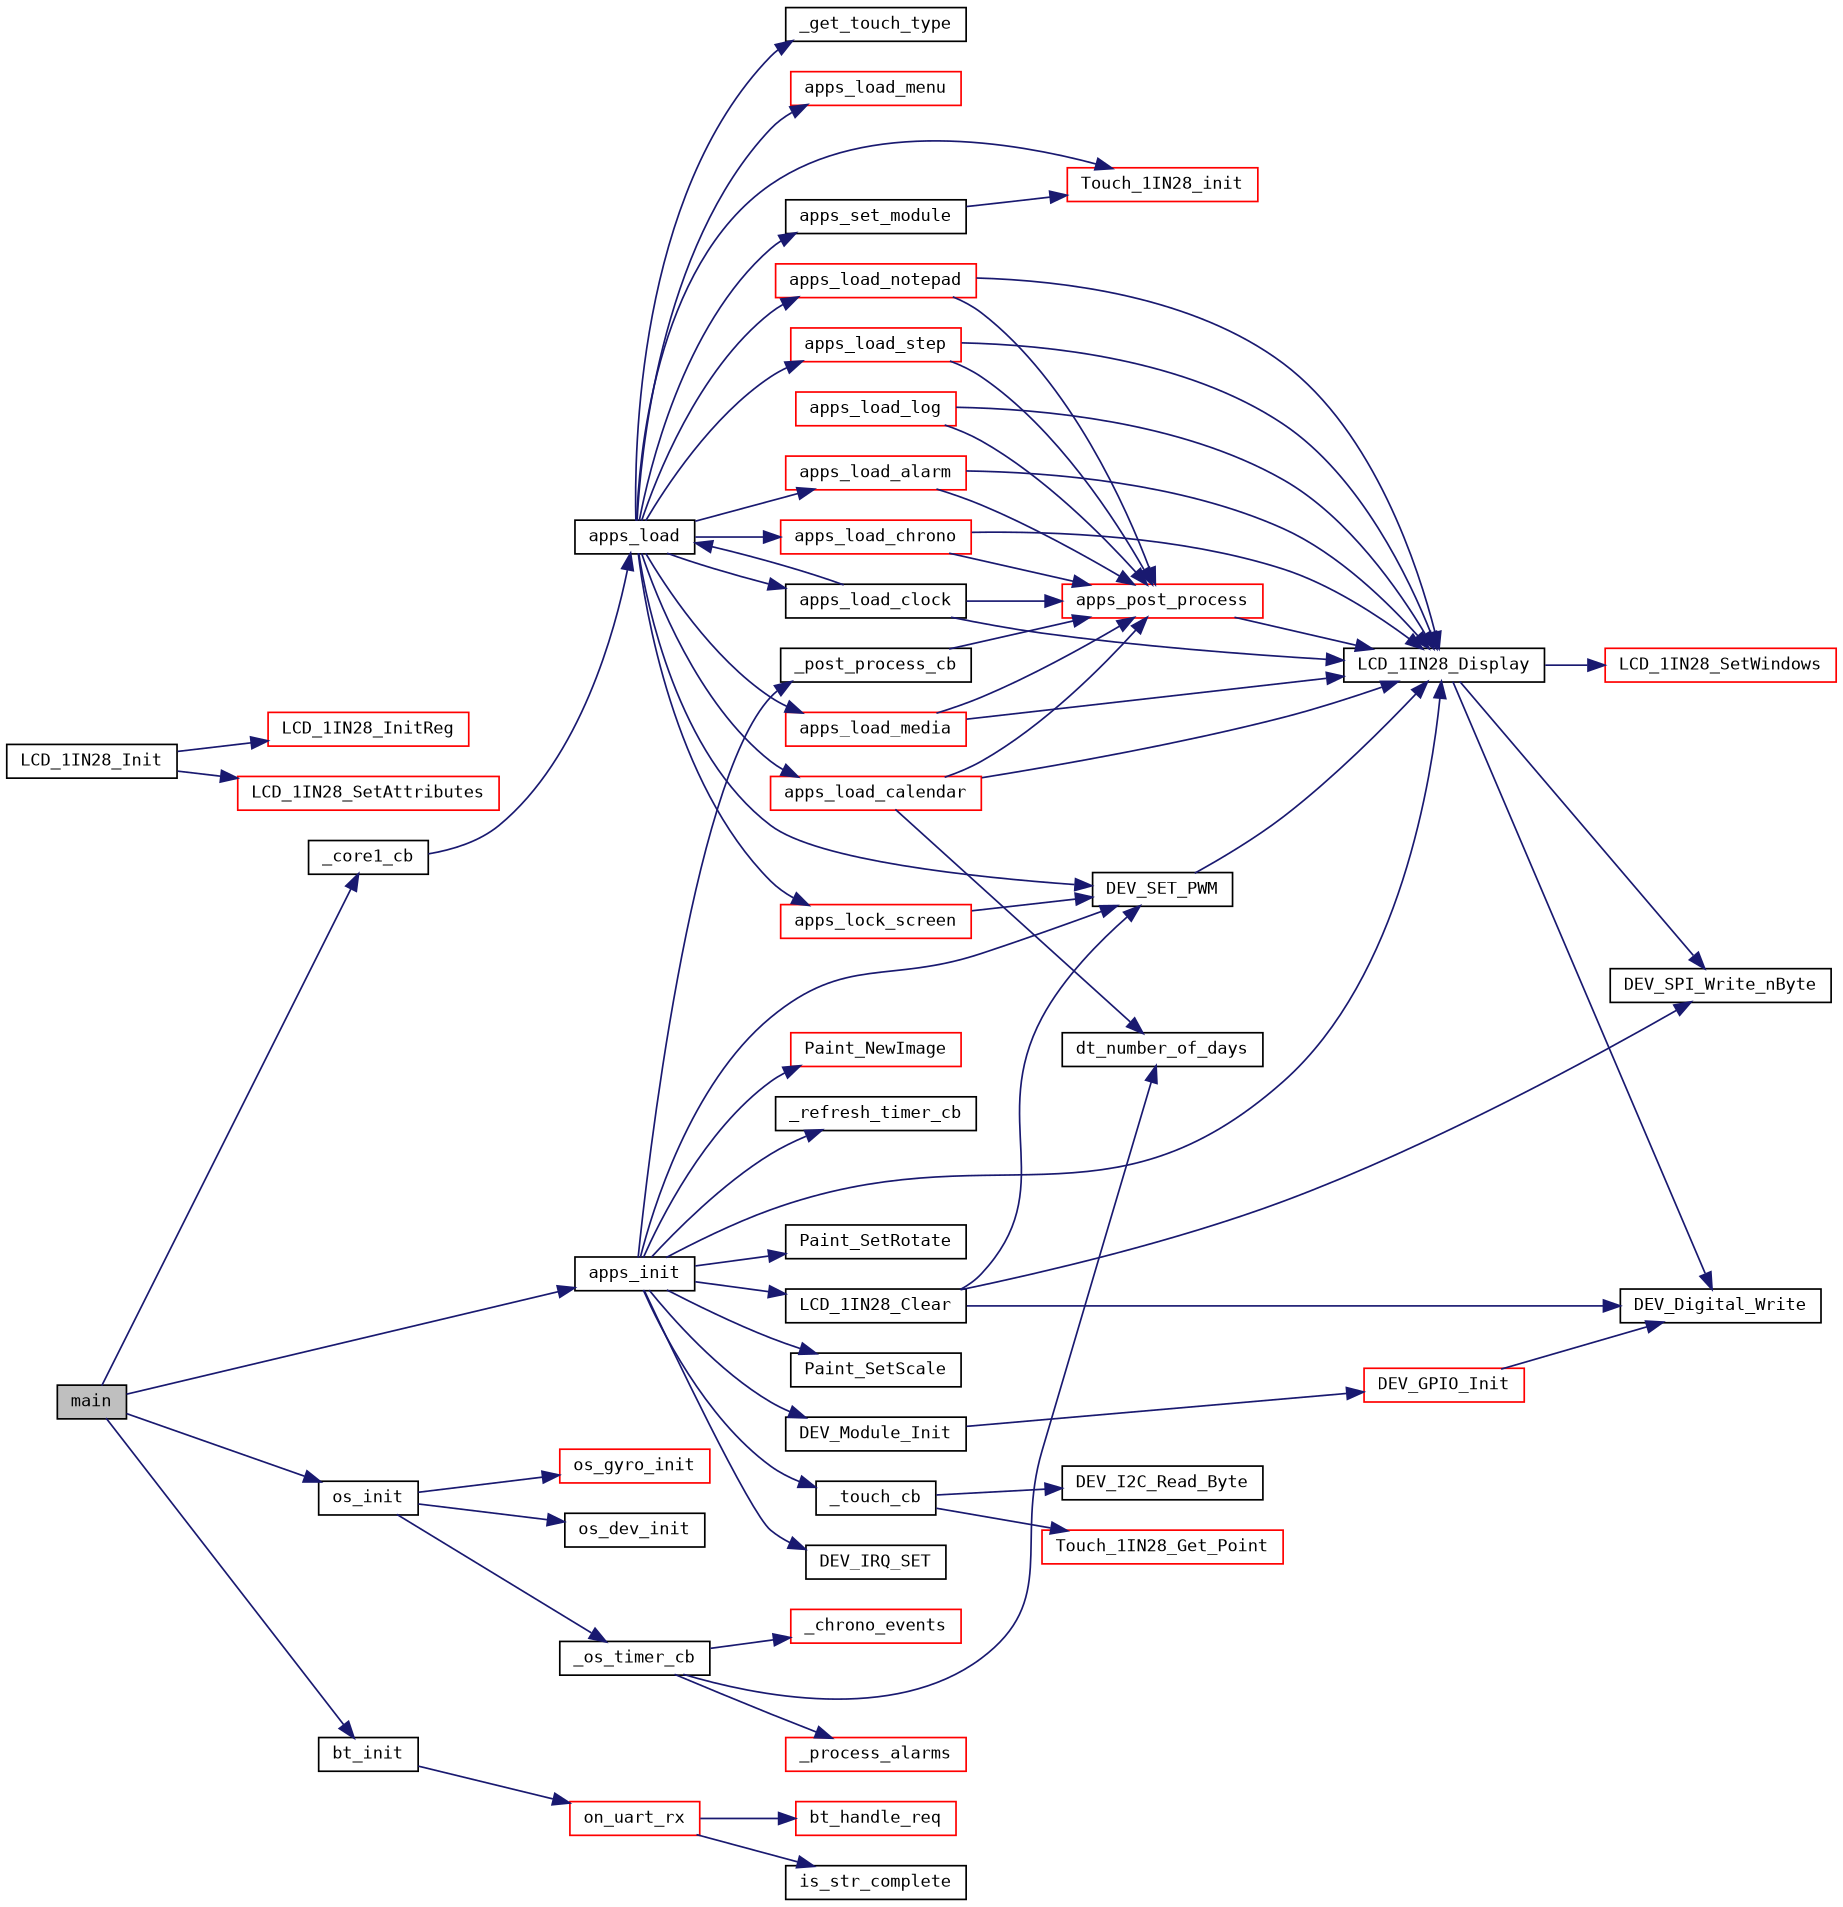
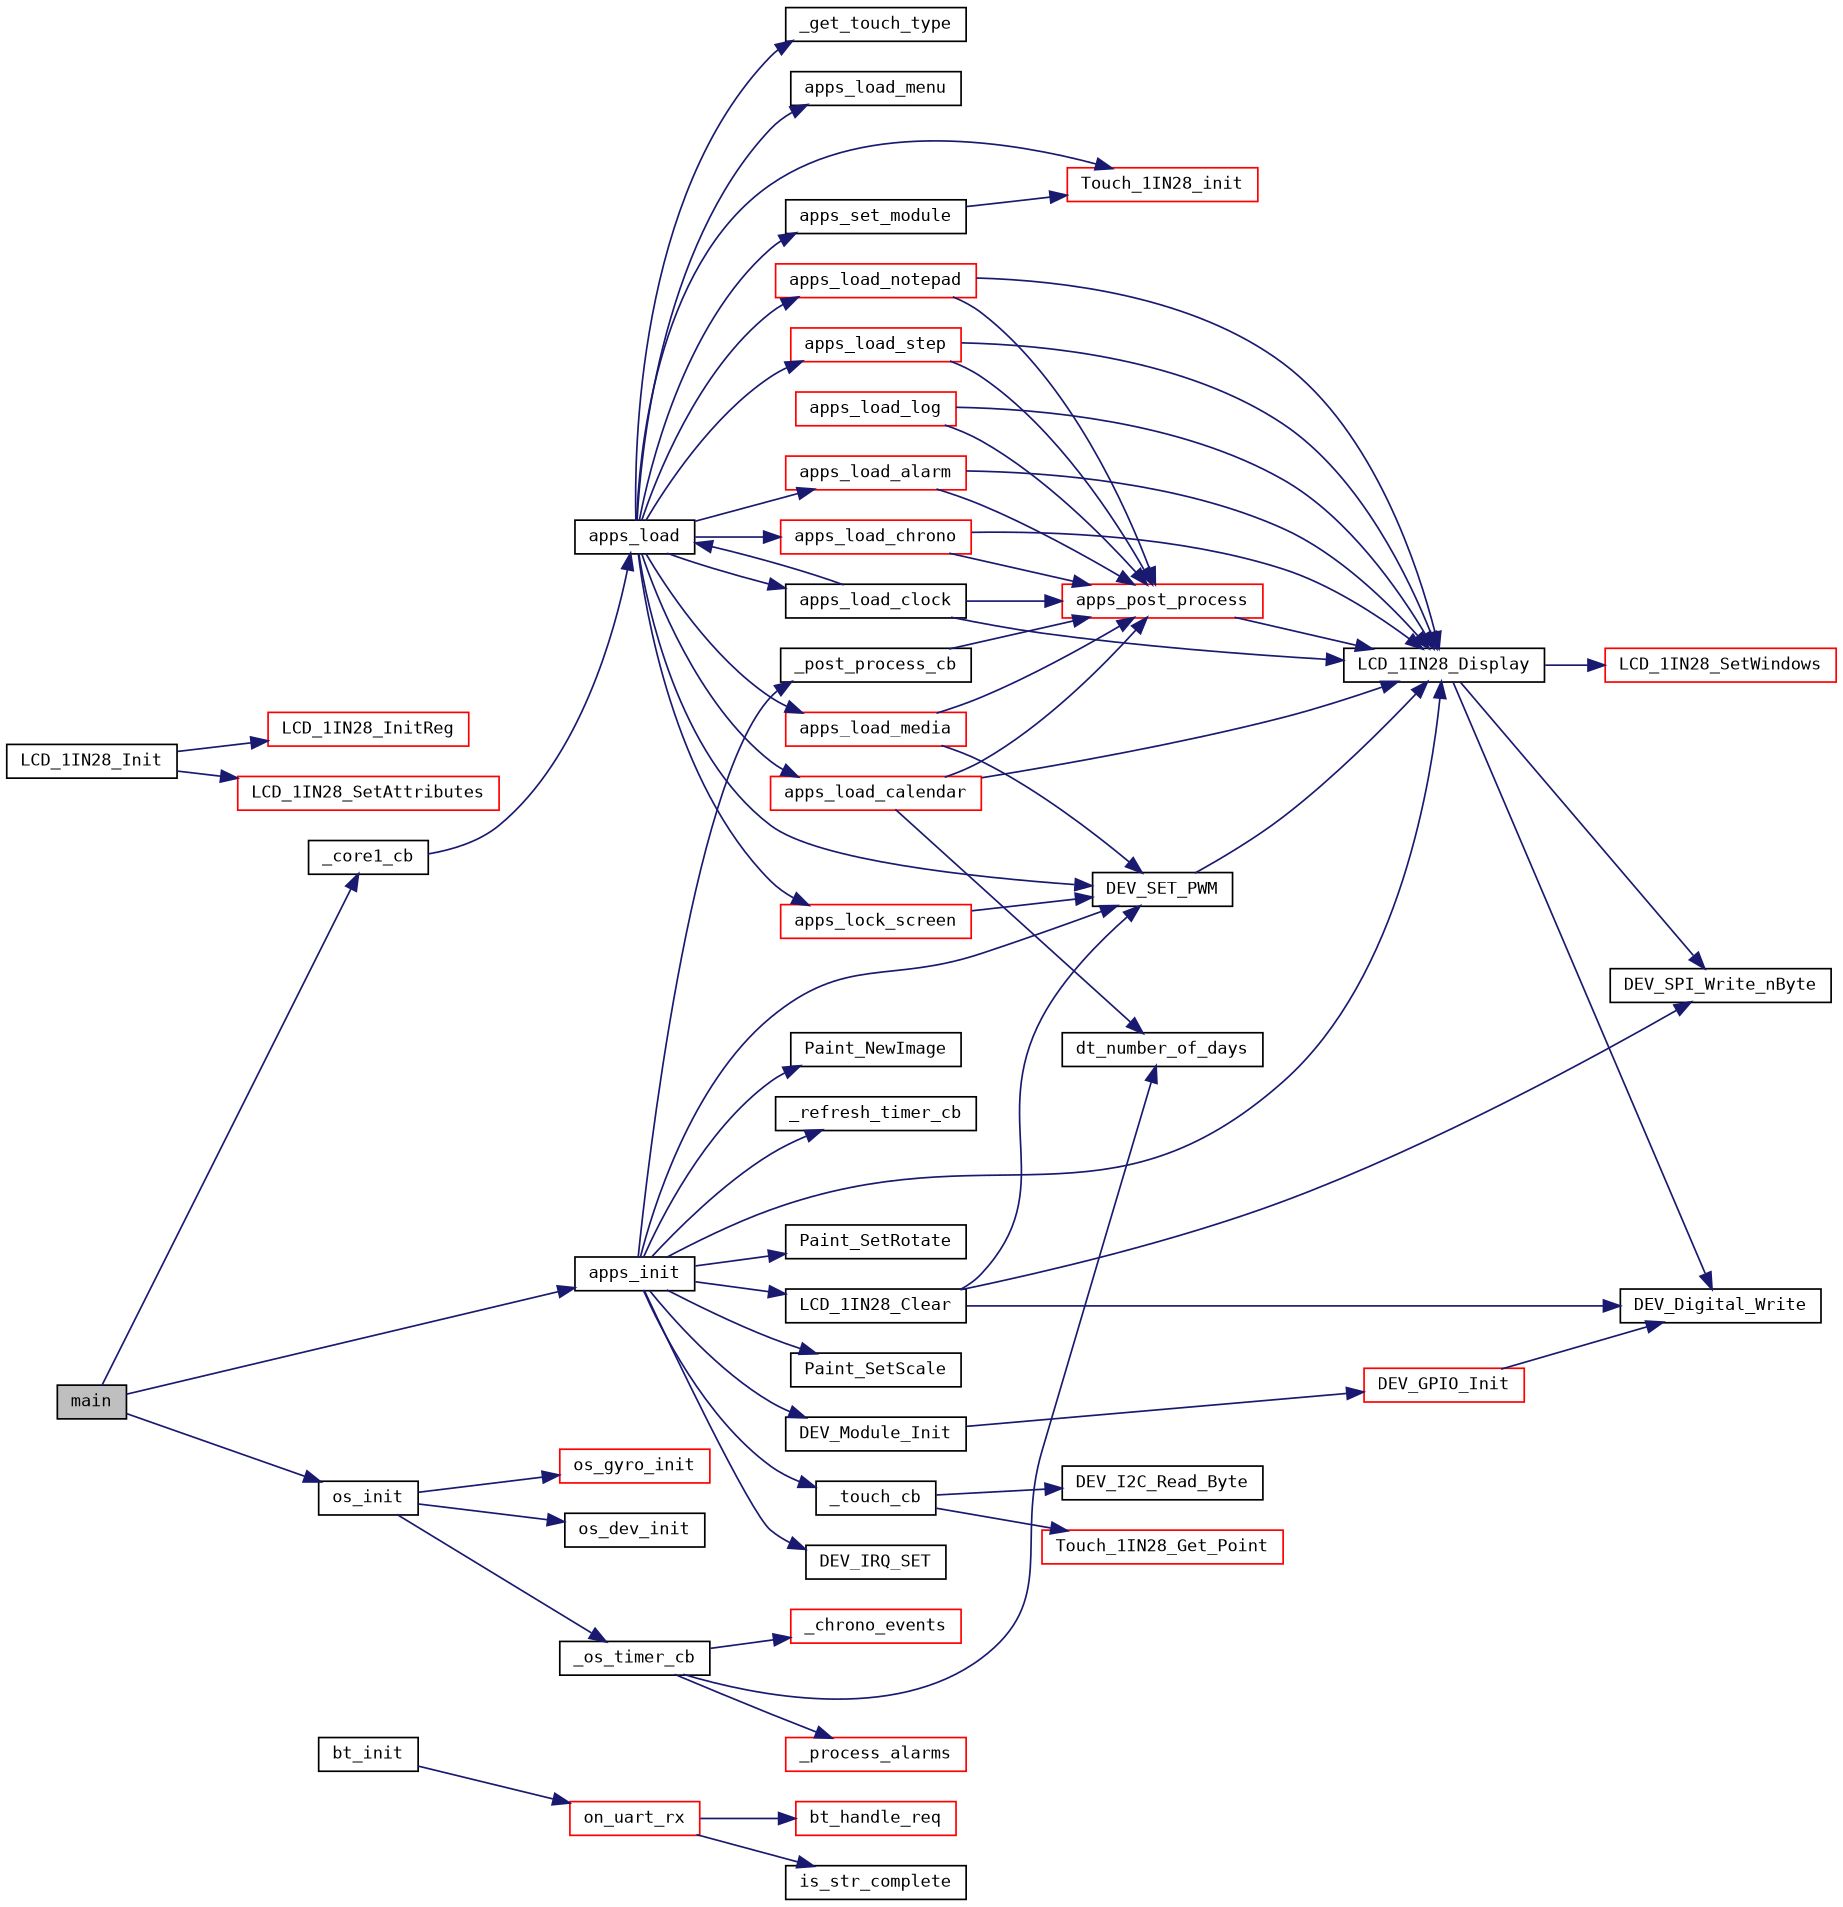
(876, 89) -> (876, 89)
(1146, 699) -> (1040, 795)
(876, 1050) -> (876, 1050)
(225, 1571) -> none
